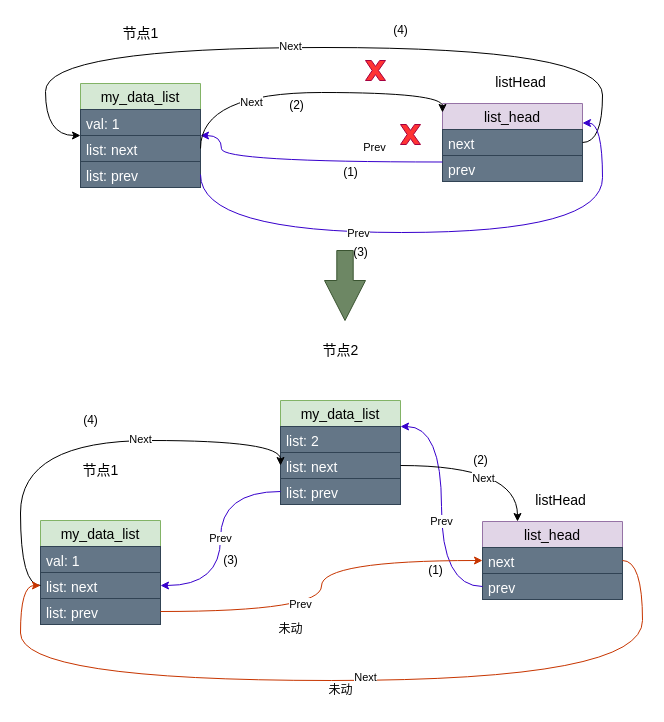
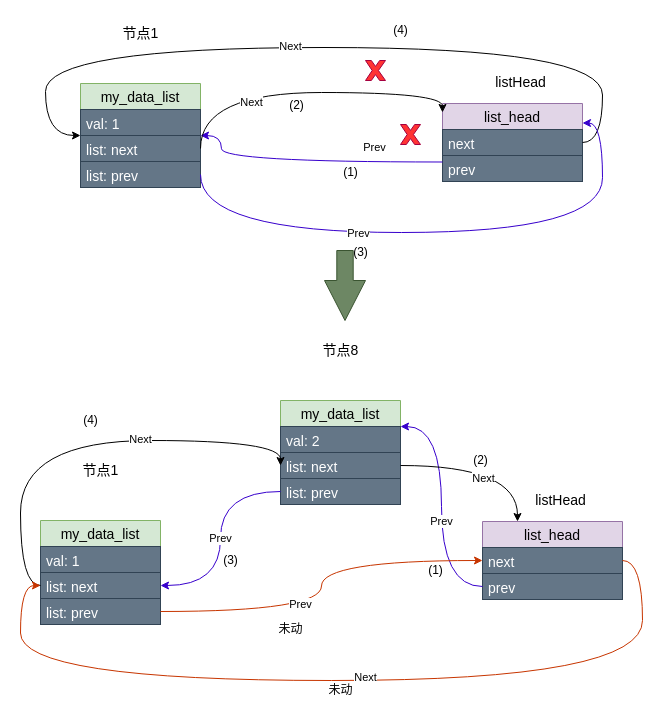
(341, 351) -> (341, 351)
(306, 441) -> (304, 441)
